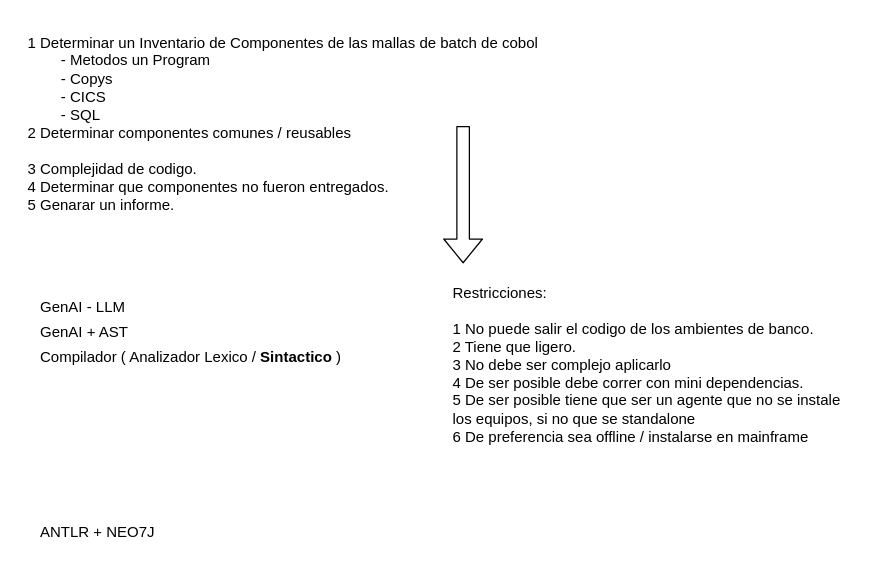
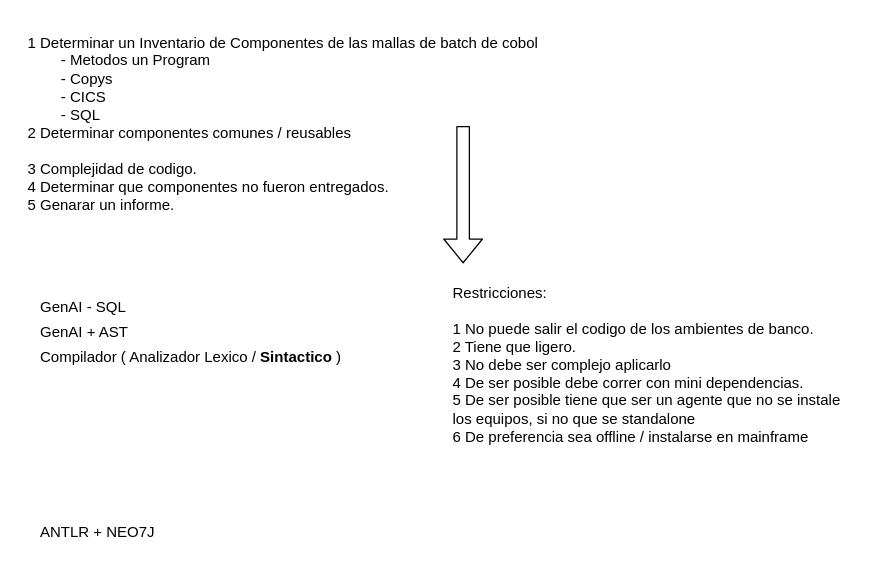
(83, 307) -> (83, 307)
